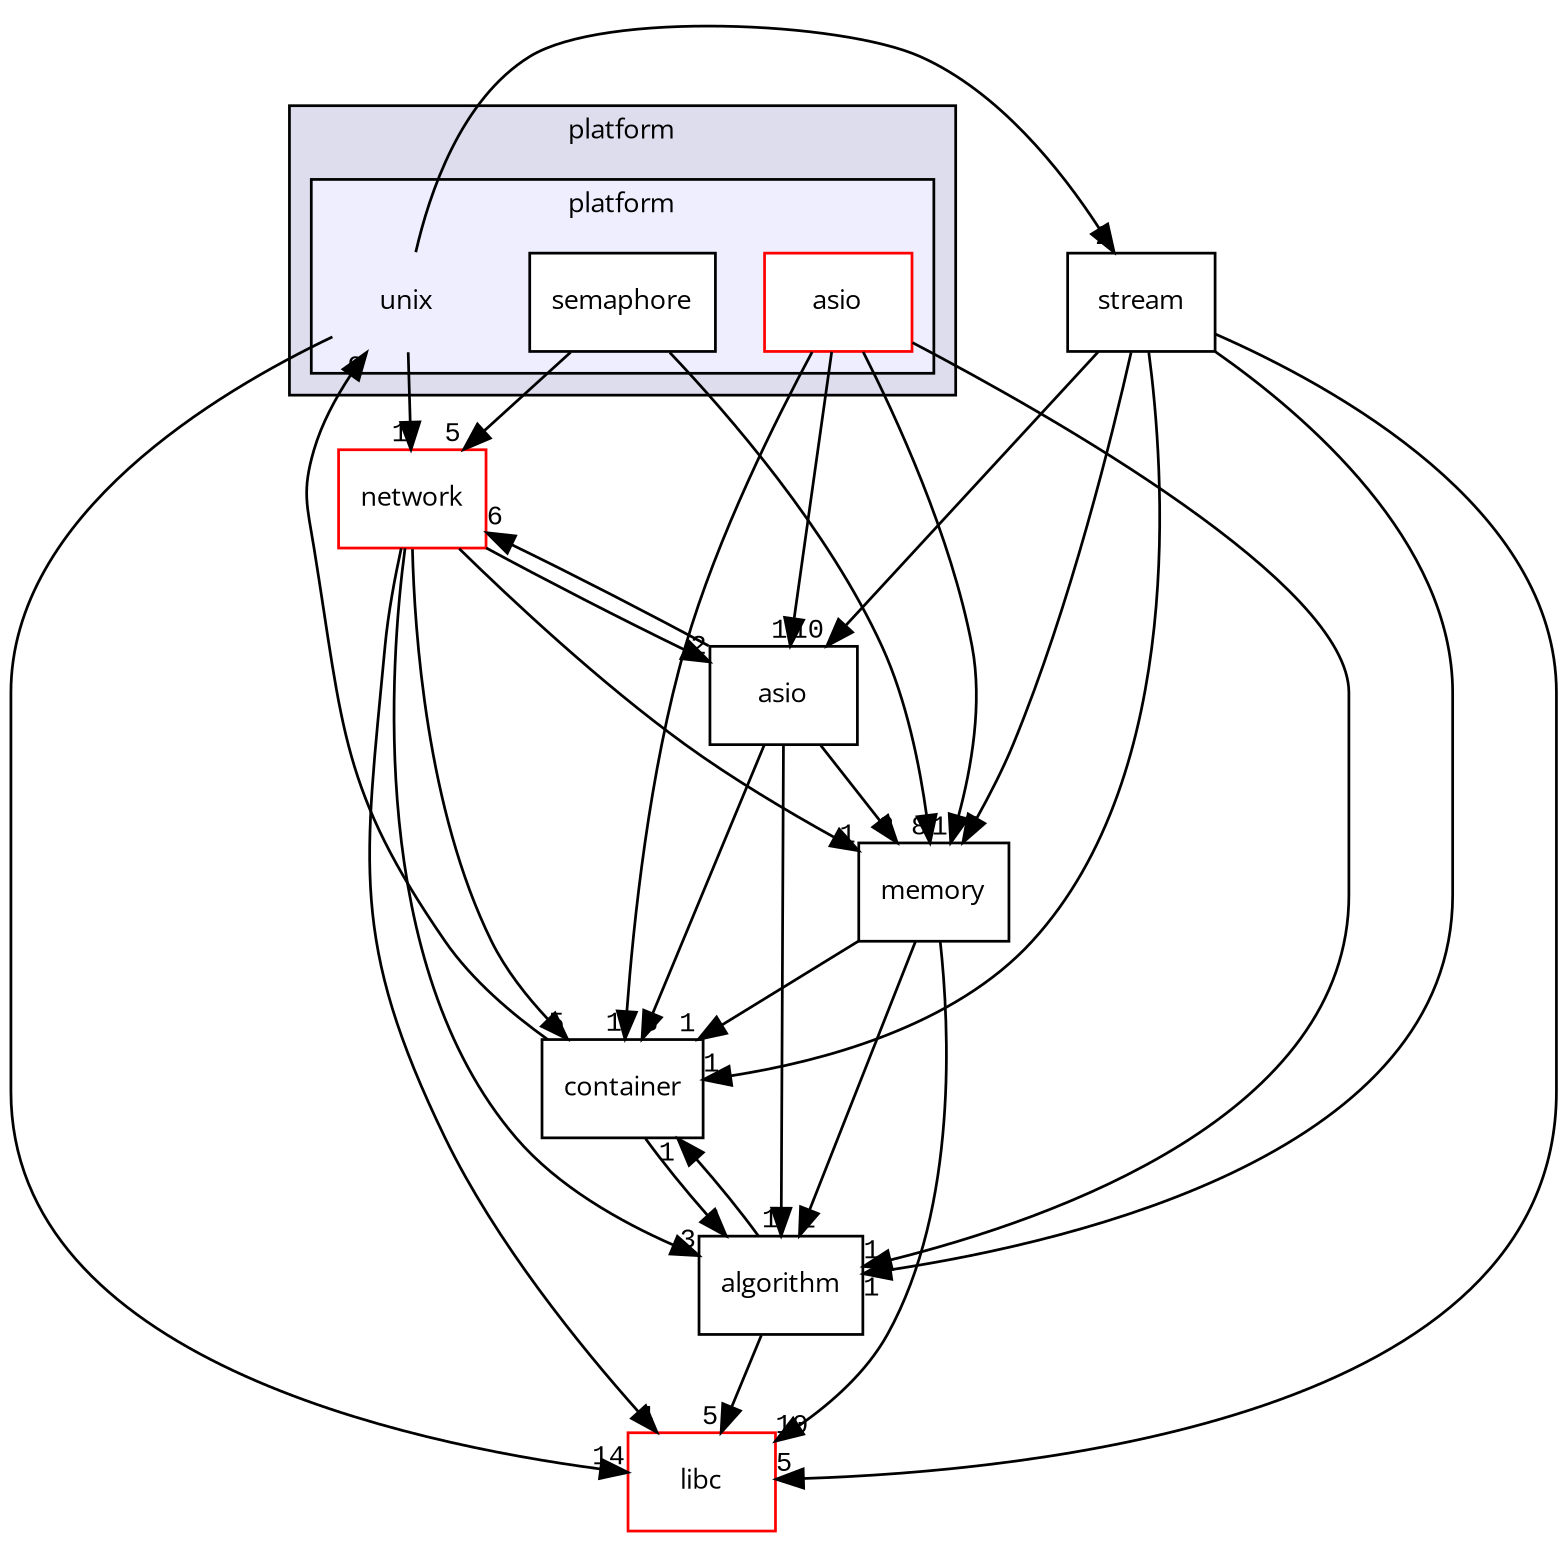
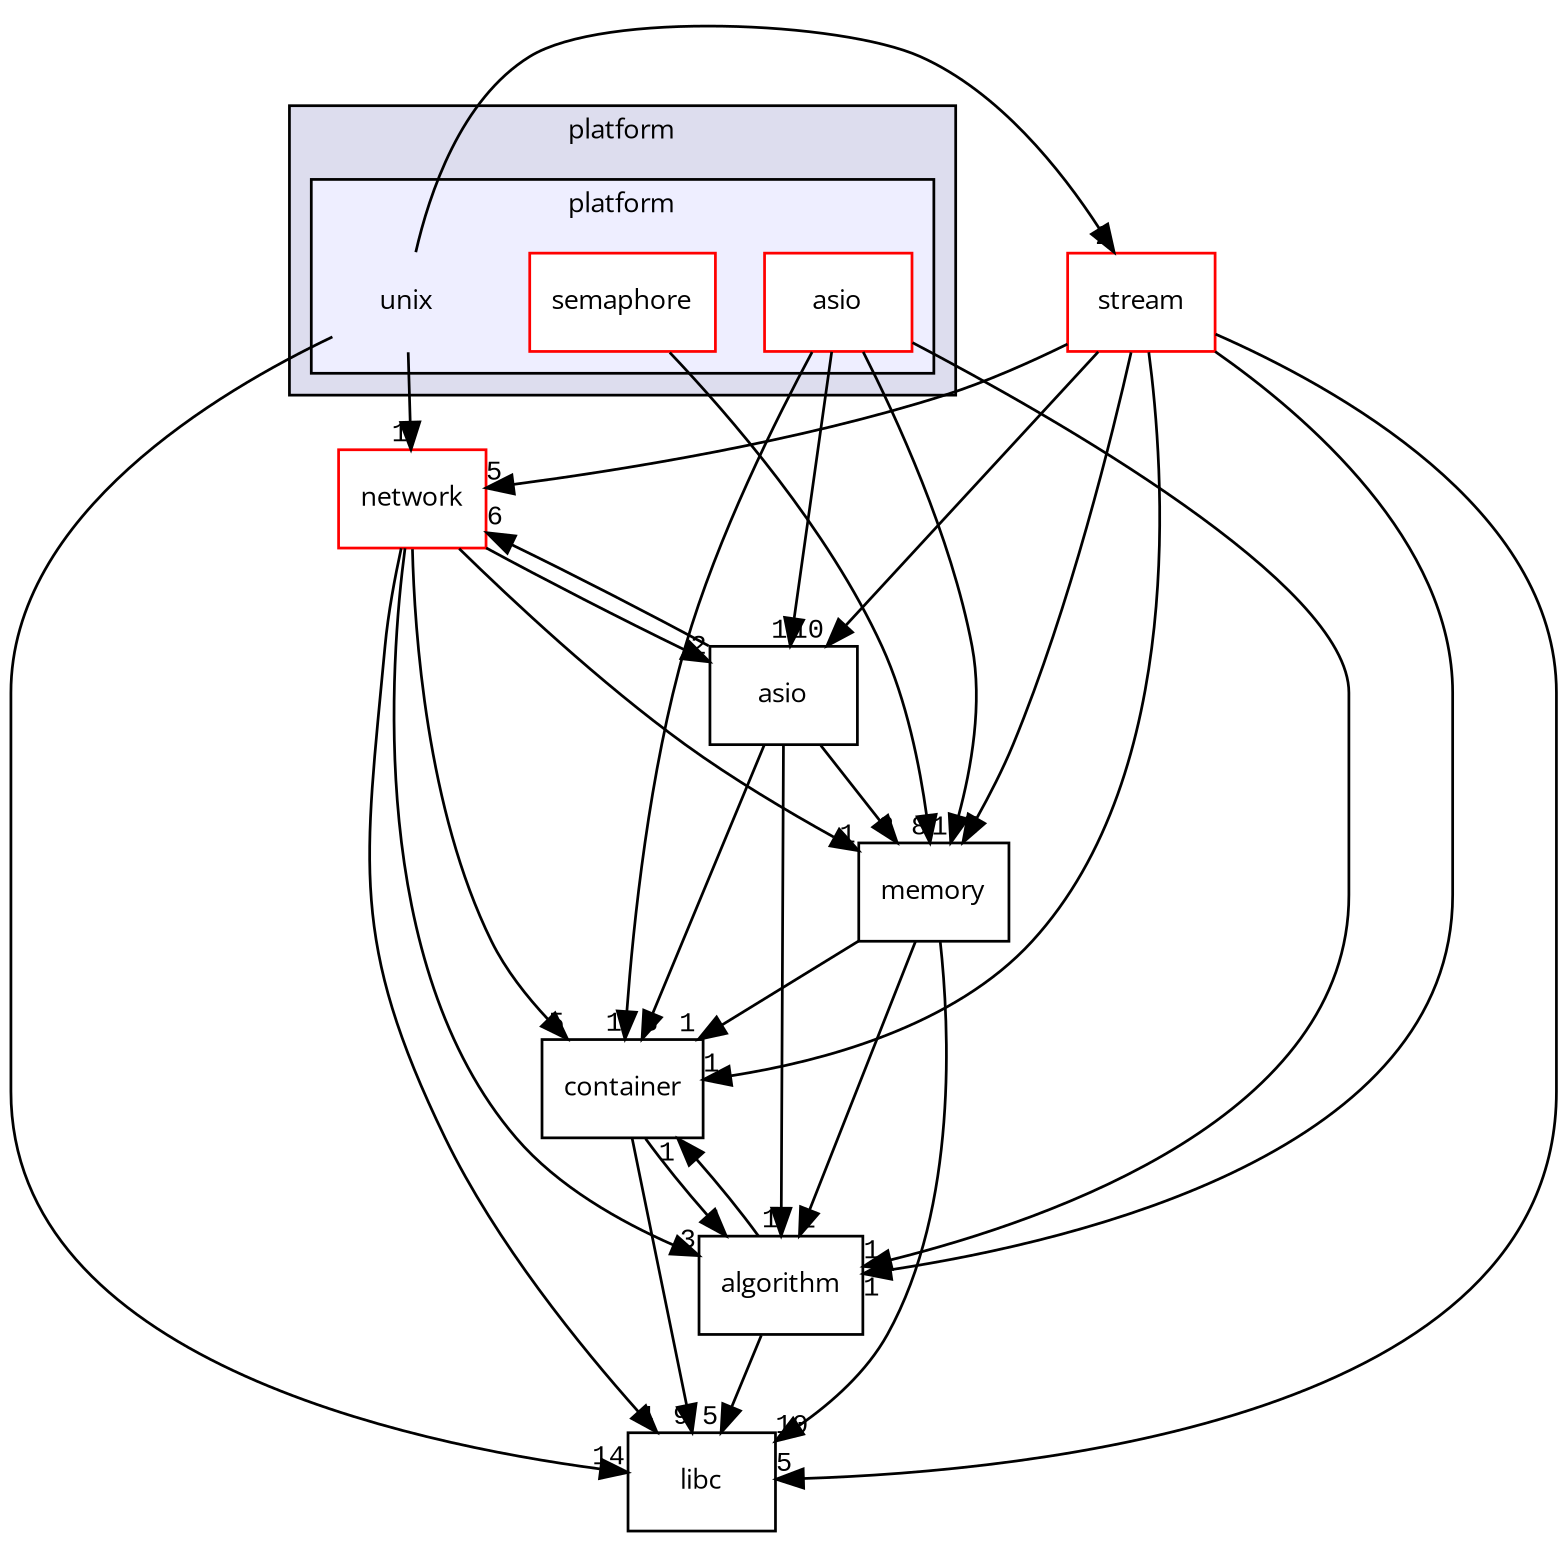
(623, 302) -> (623, 302)
(1141, 302) -> (1141, 302)
(528, 391) -> (796, 435)
(346, 735) -> (659, 1272)
(702, 1482) -> (702, 1482)
